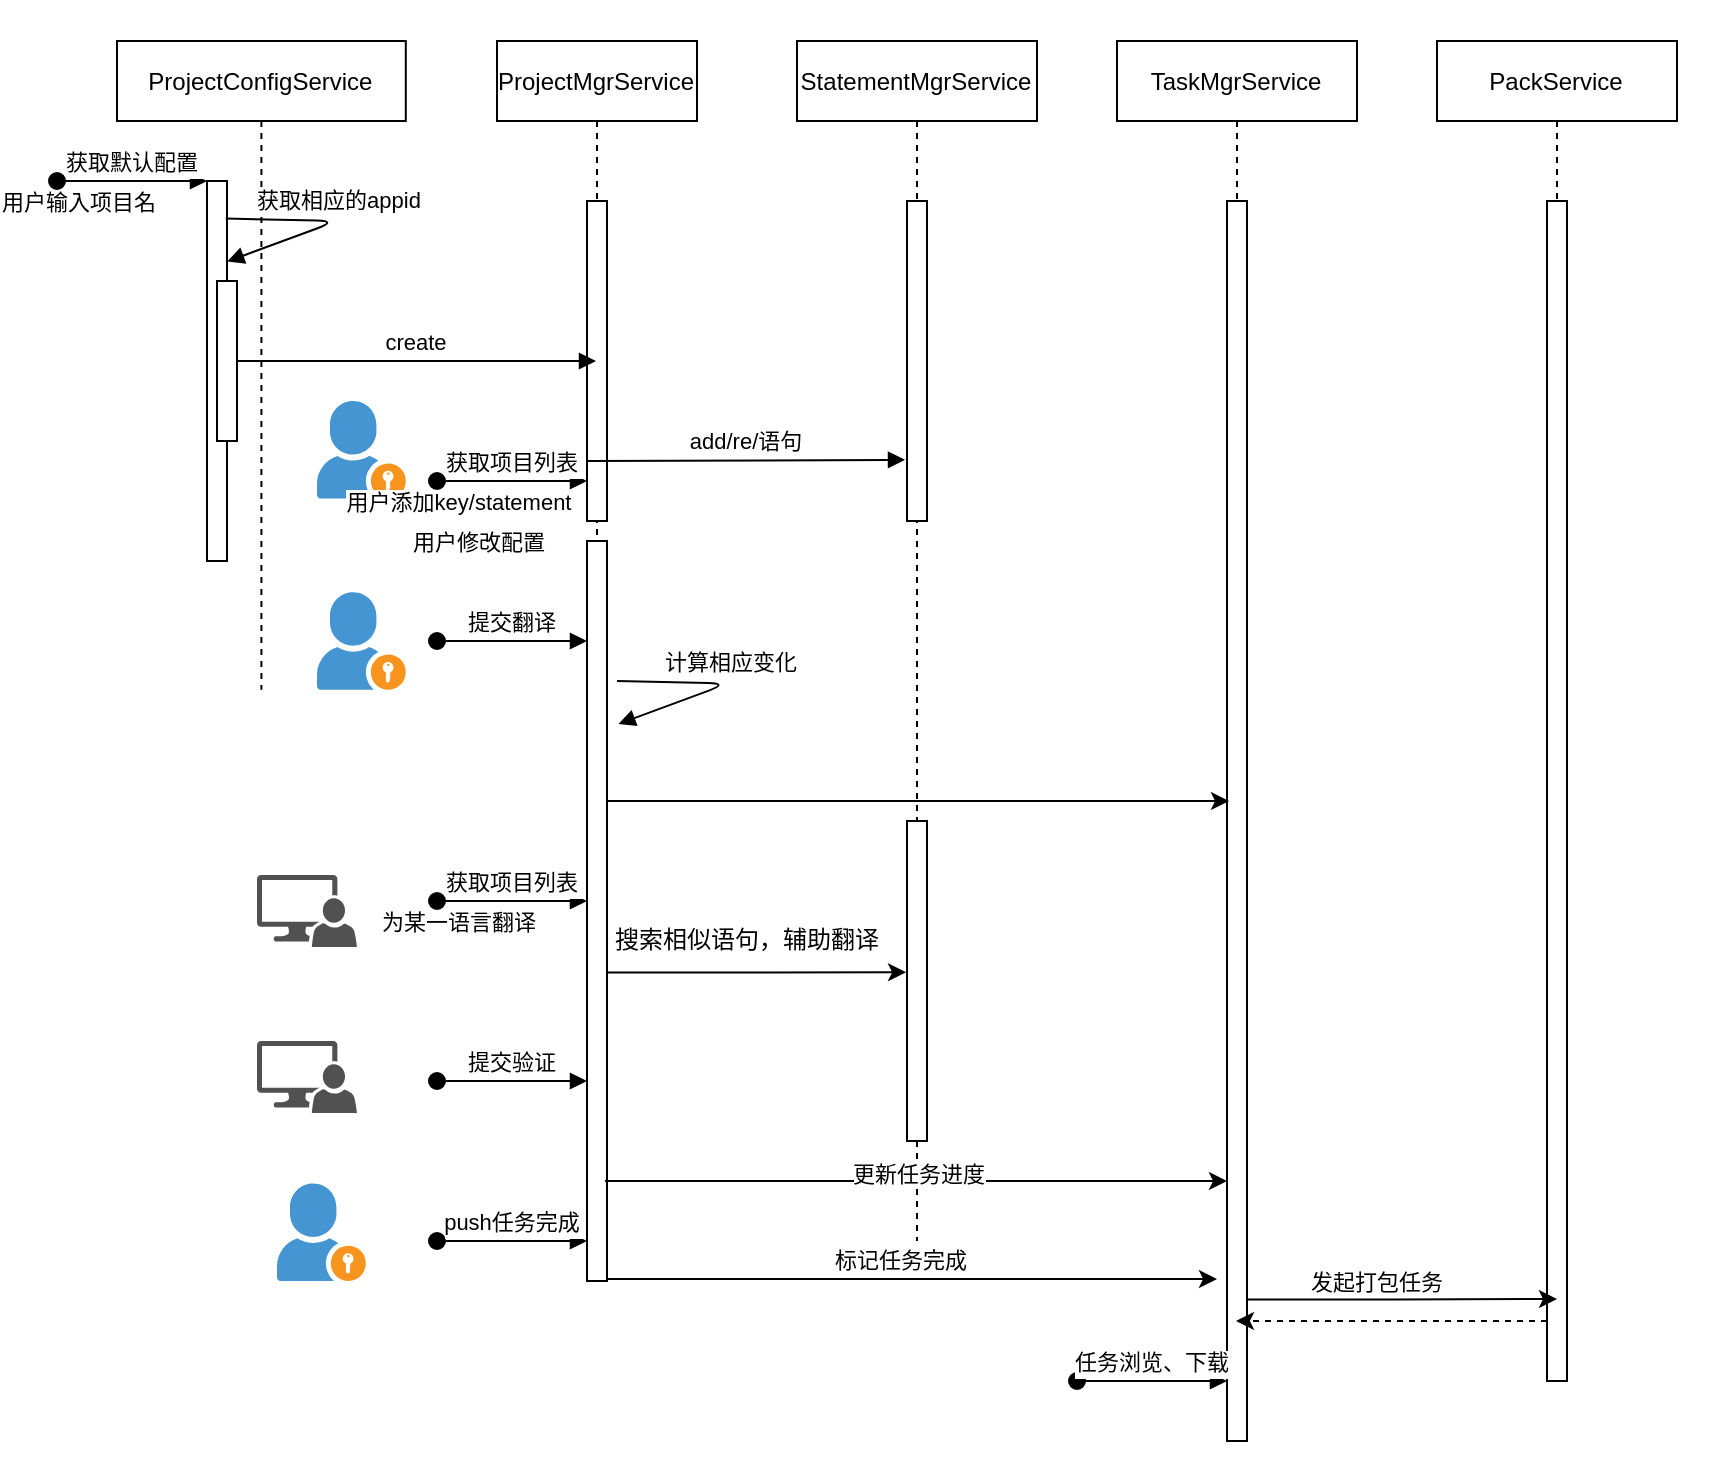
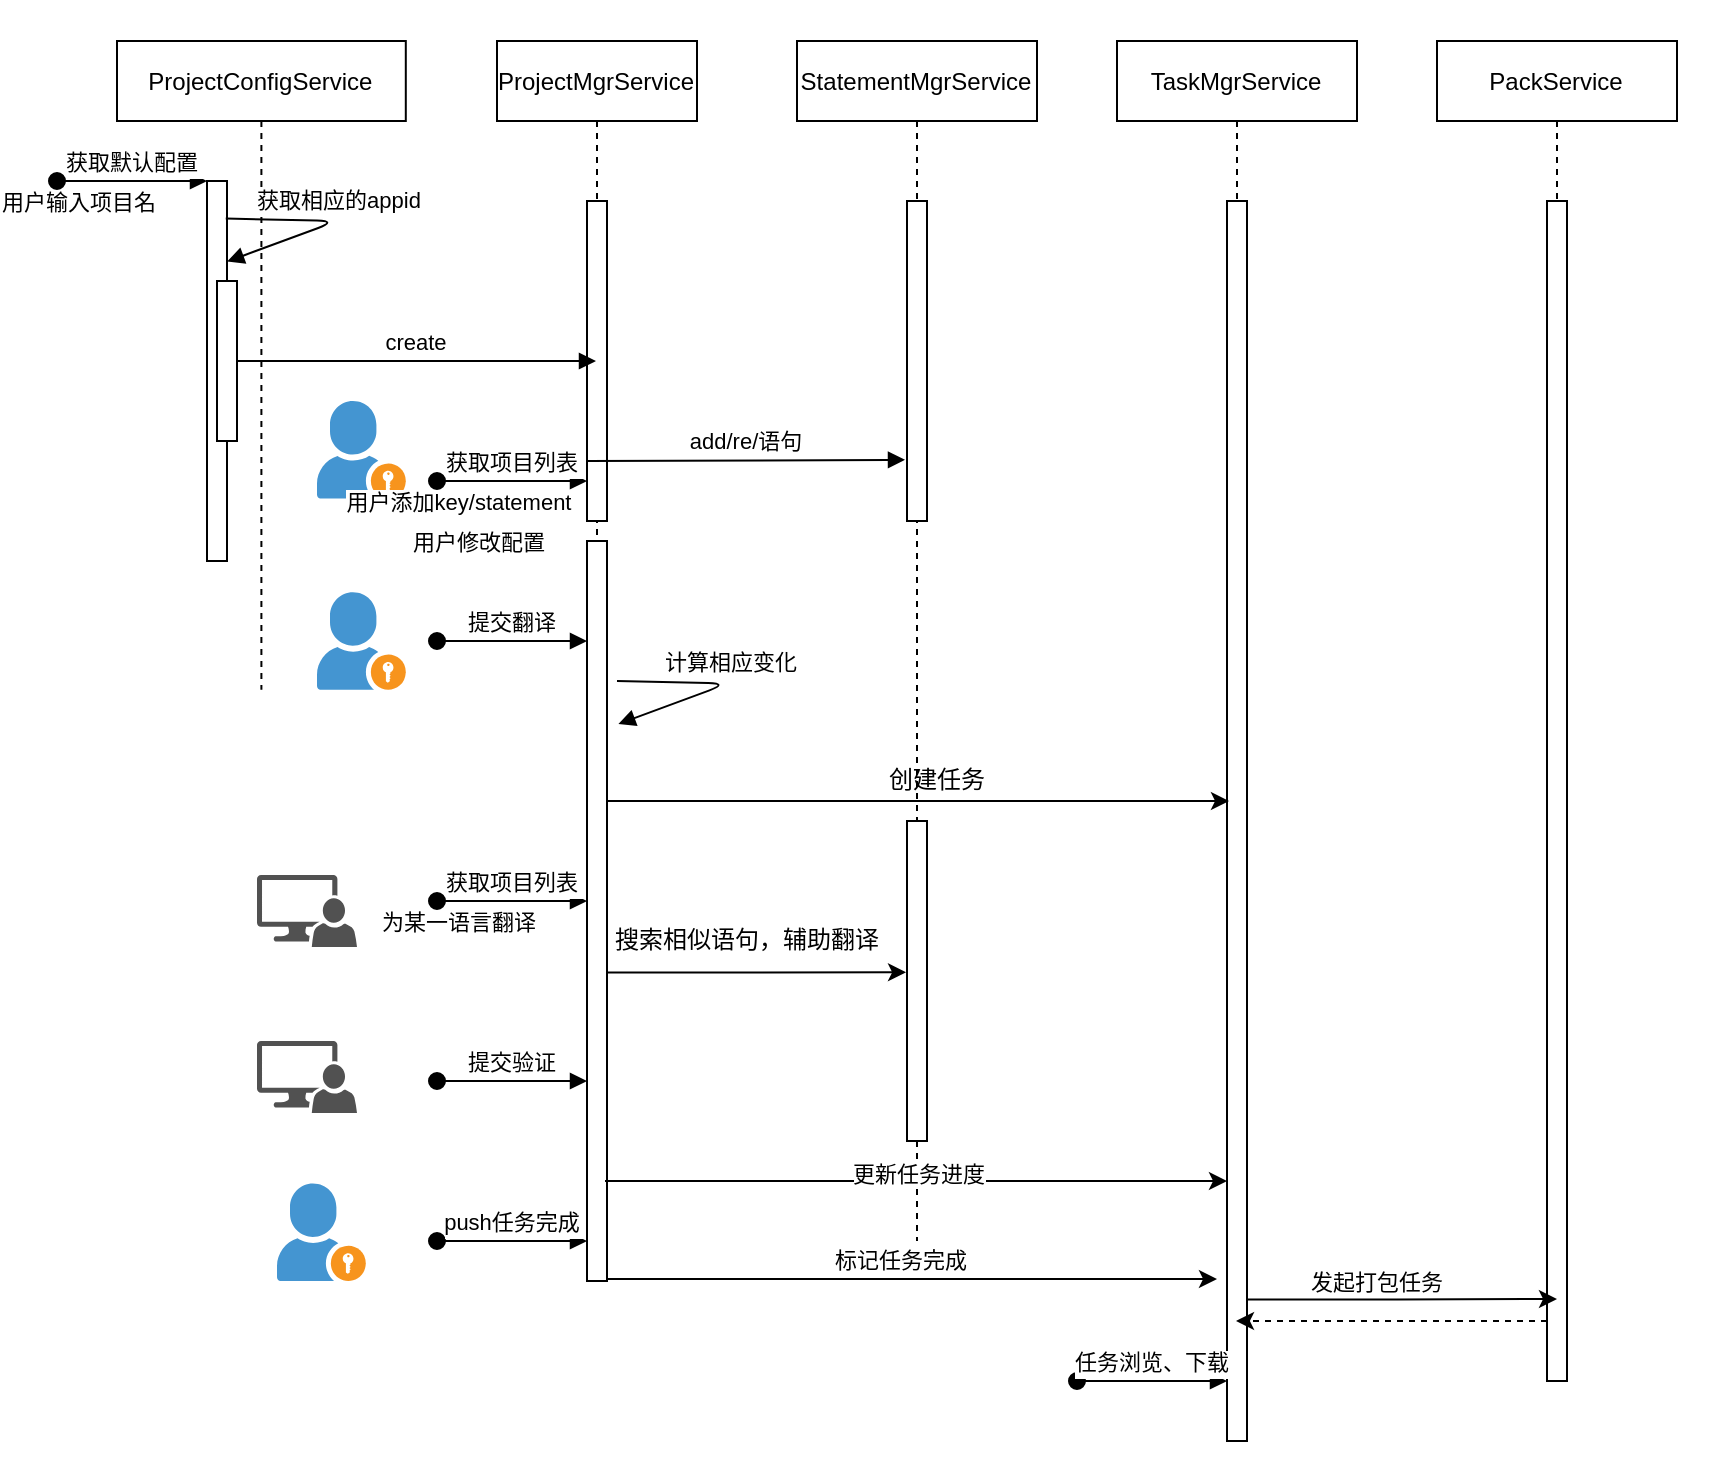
none -> (937, 781)
